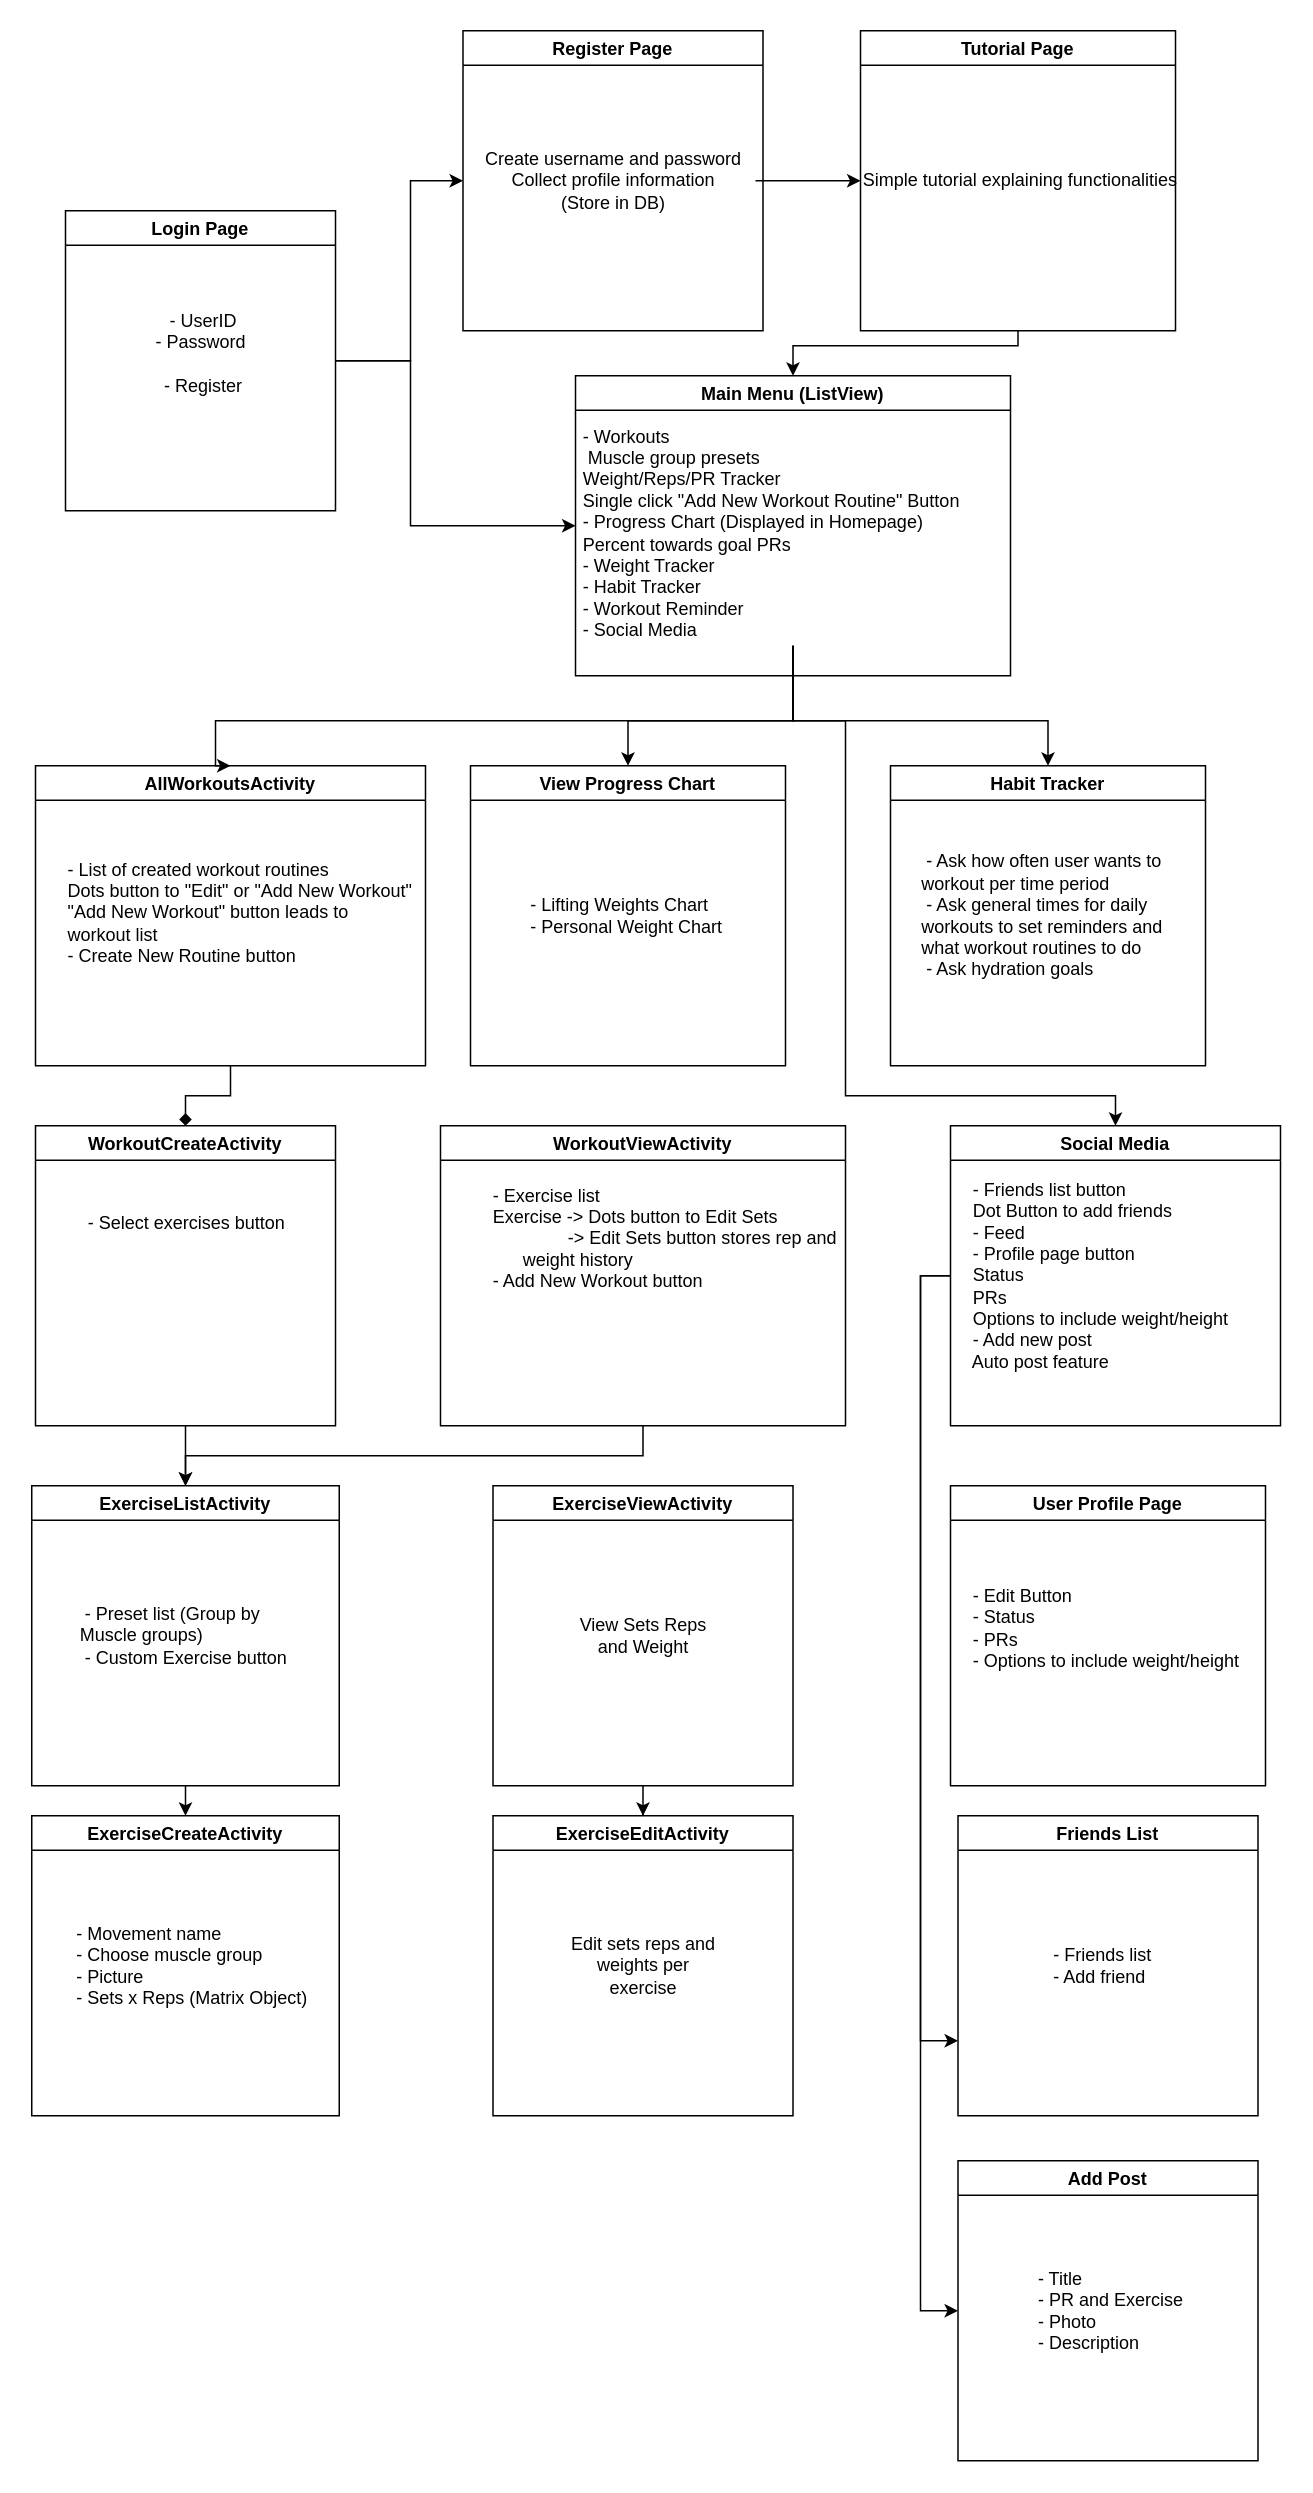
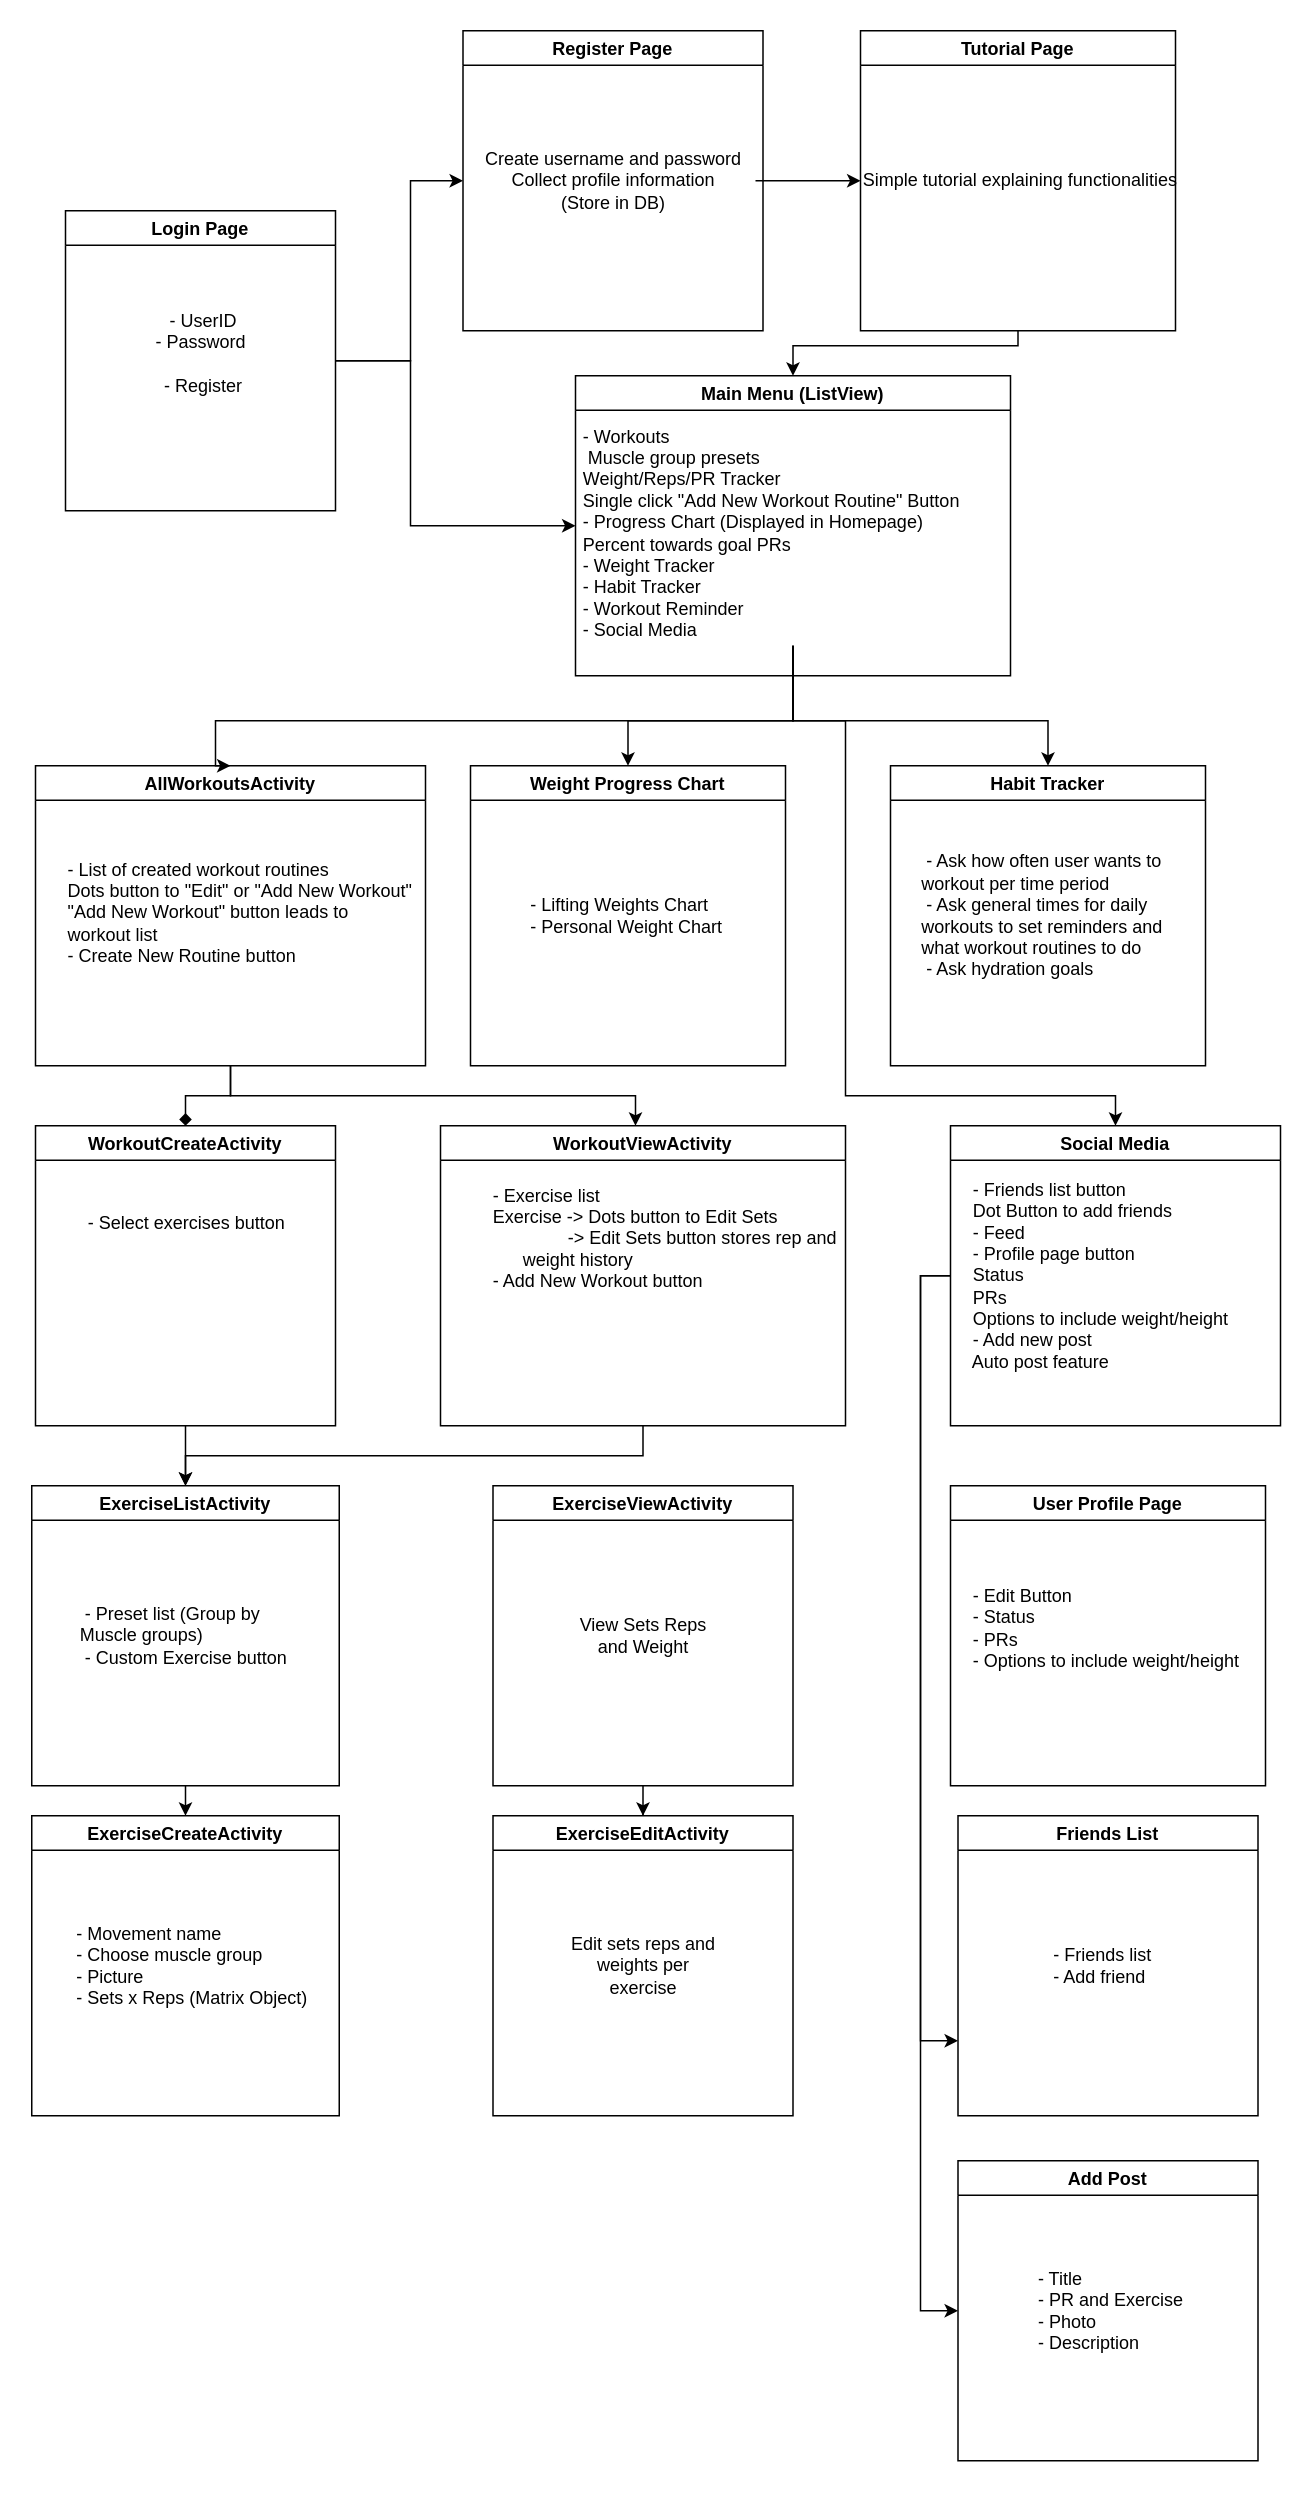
(627, 784) -> (627, 784)
none -> (443, 1096)
